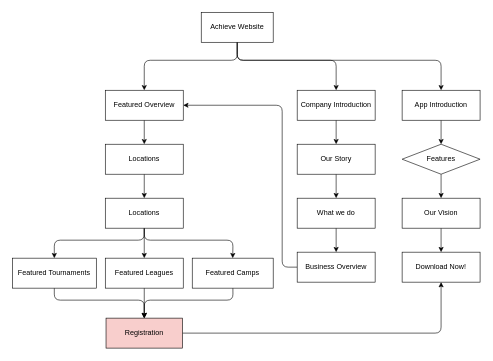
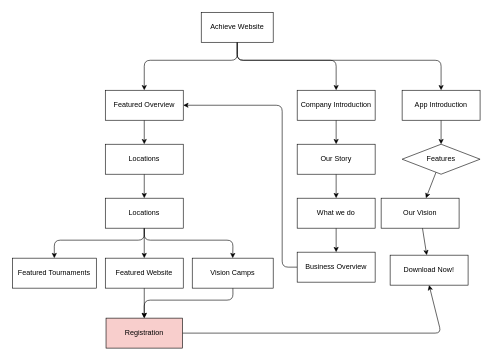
(441, 213) -> (420, 213)
(441, 267) -> (429, 270)
(144, 273) -> (144, 273)
(233, 273) -> (233, 273)
(93, 300) -> none
